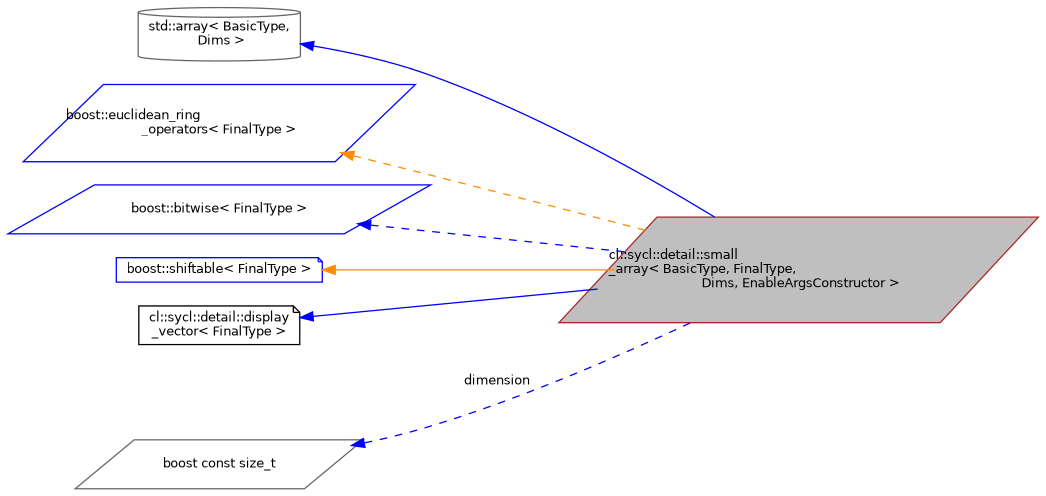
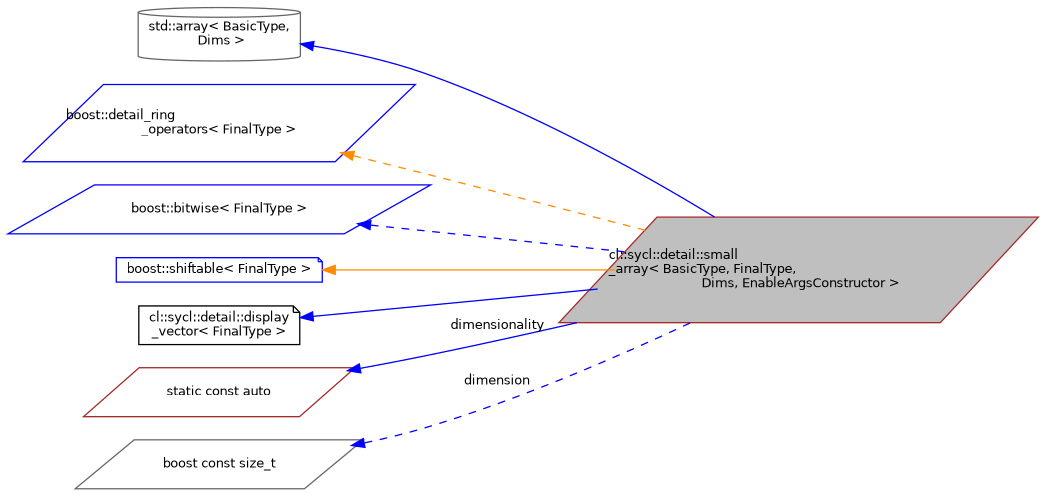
(219, 123) -> (219, 123)
none -> (219, 392)
